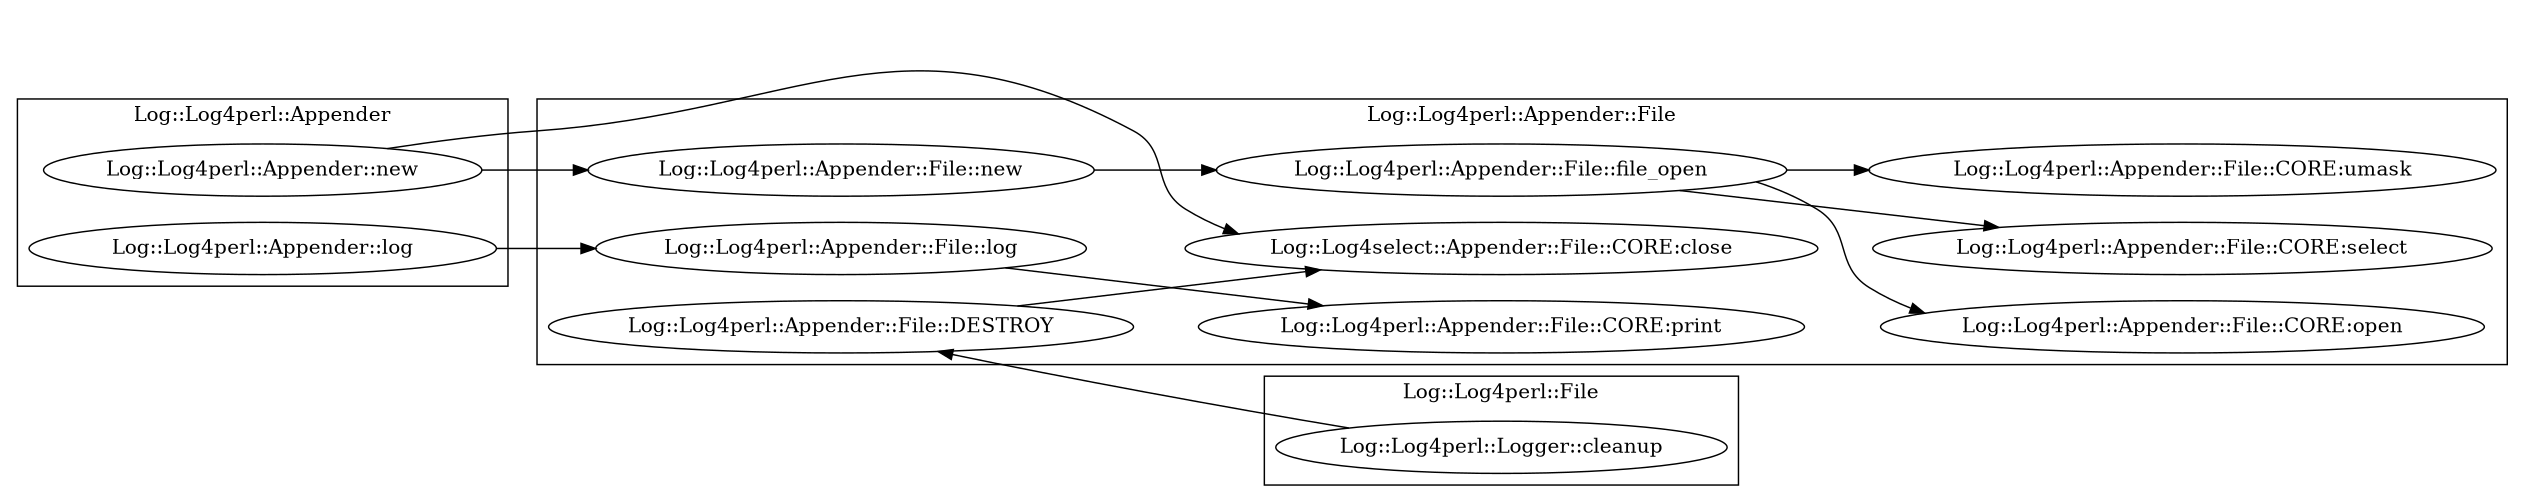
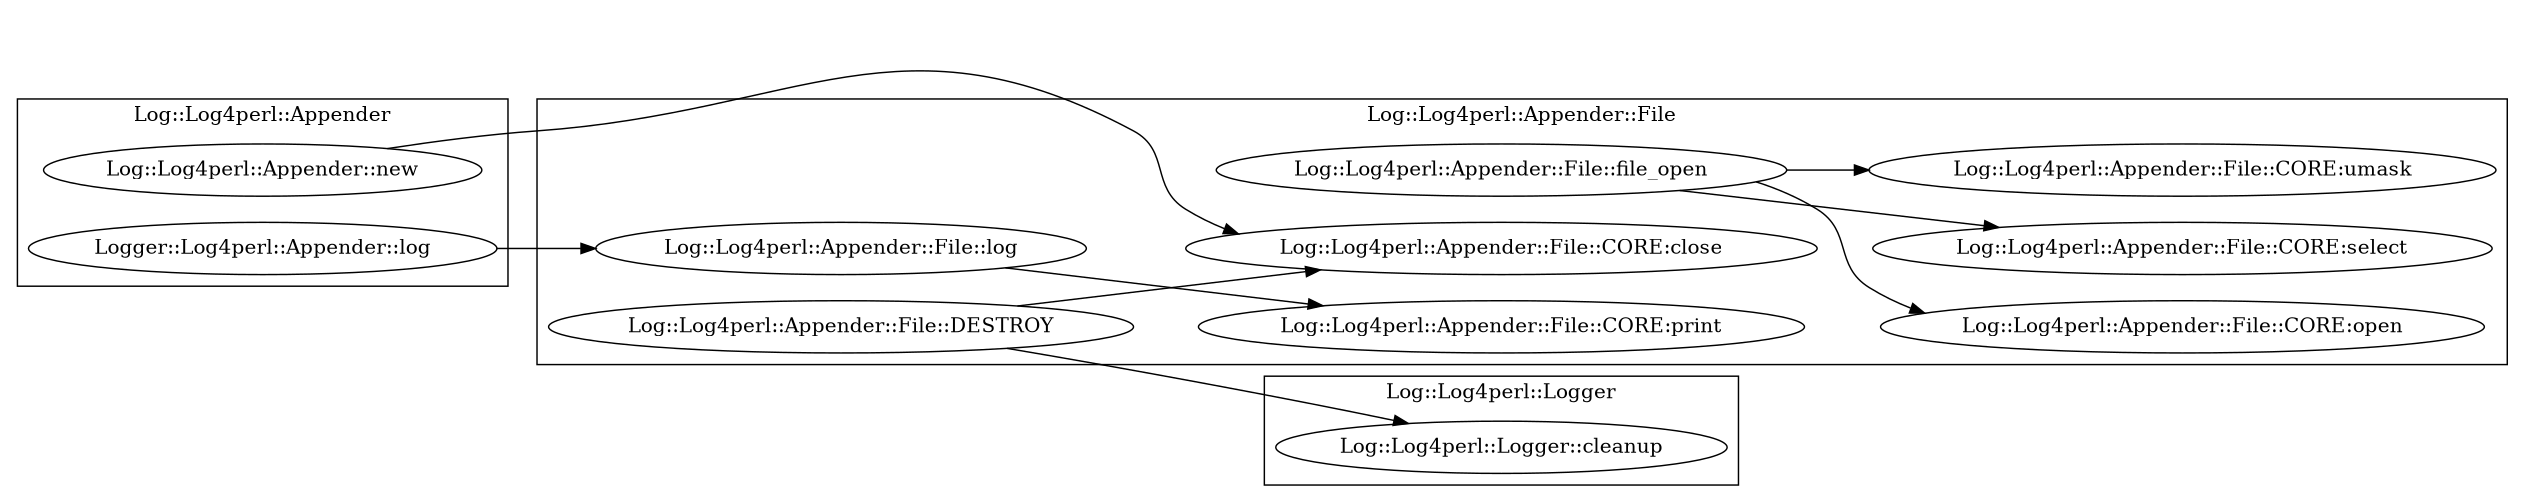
(841, 170) -> none
(263, 248) -> (263, 248)
(1501, 248) -> (1501, 248)
(1150, 393) -> (1201, 383)
(1501, 393) -> (1501, 393)
